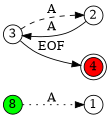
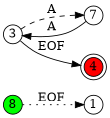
(94, 15) -> (94, 15)
(52, 98) -> (52, 98)
